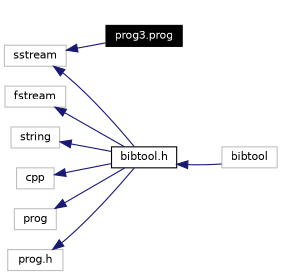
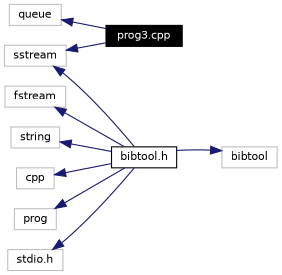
none -> (35, 15)
(144, 36) -> (144, 36)
(205, 165) -> (194, 150)
(35, 260) -> (35, 260)
